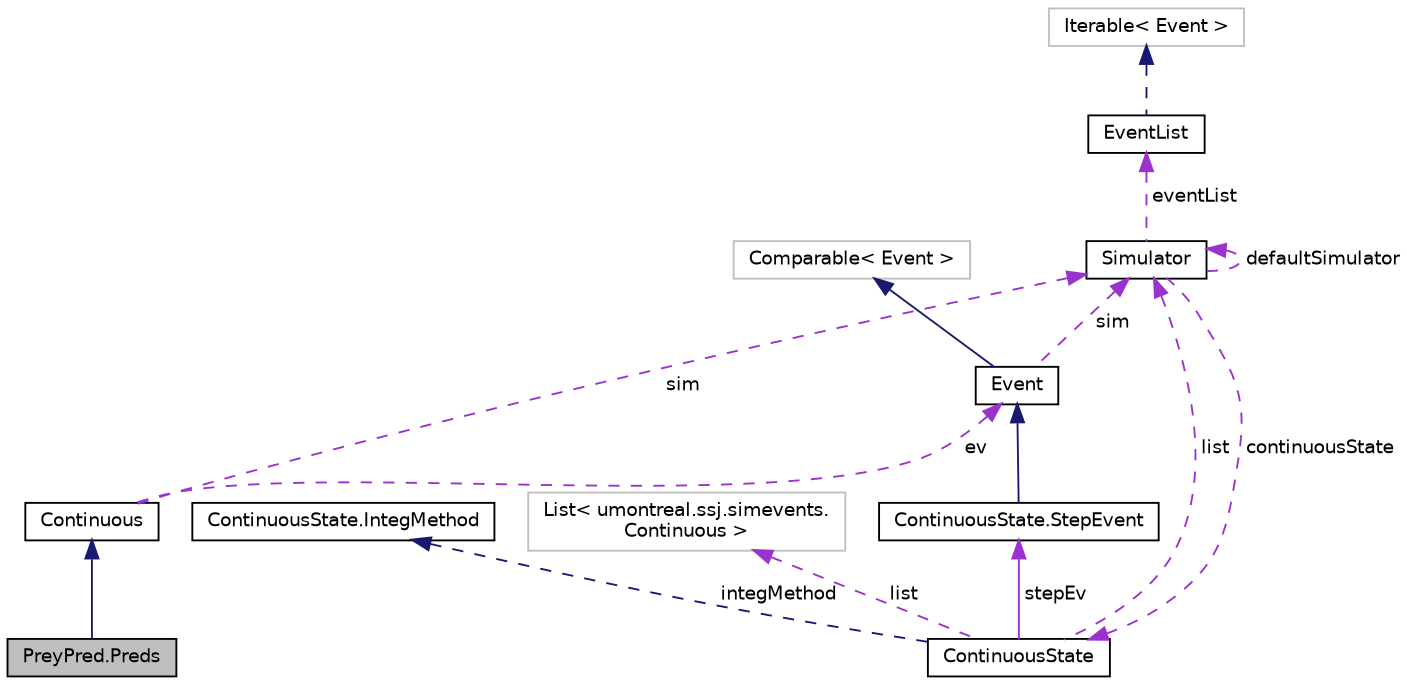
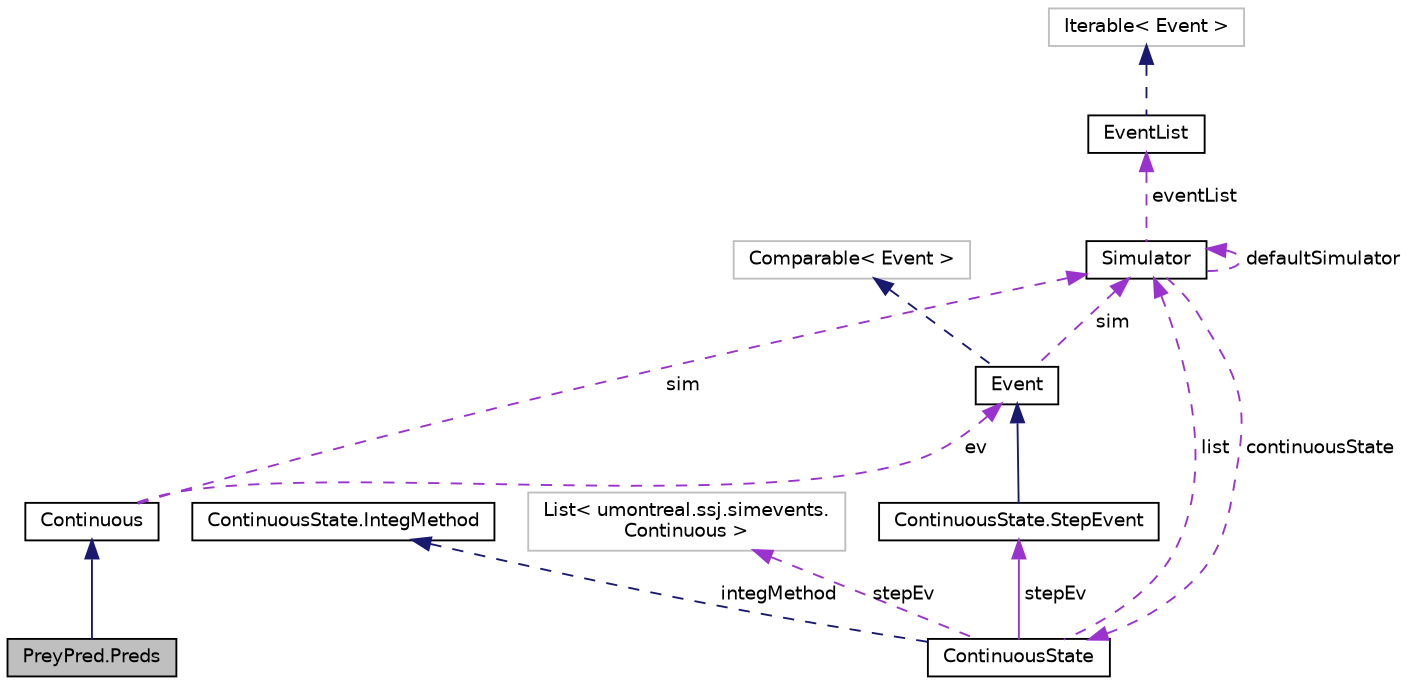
(942, 329) -> (942, 329)
(902, 595) -> (902, 595)
